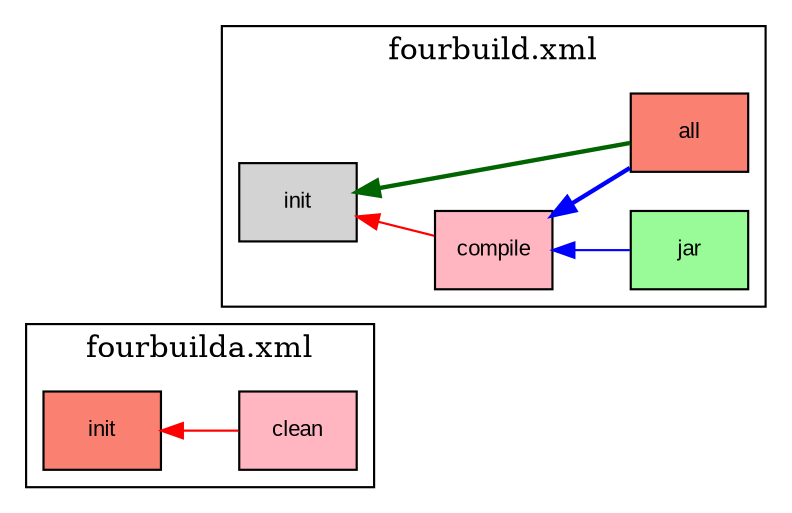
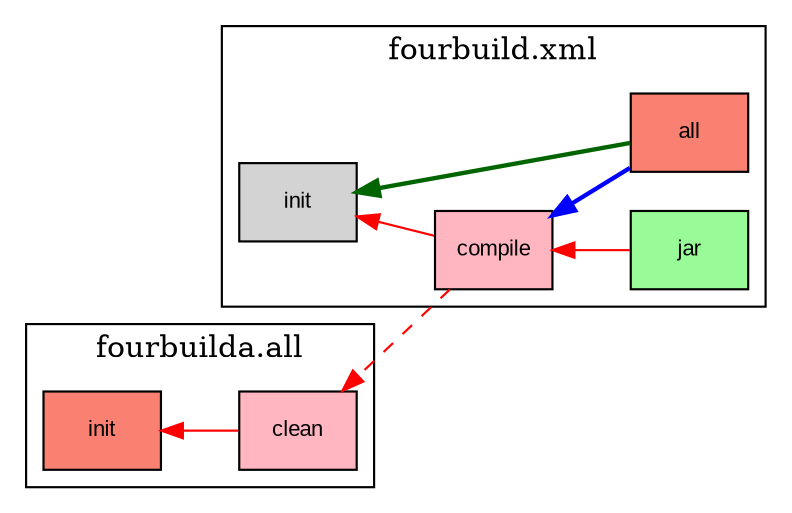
(602, 250) -> (602, 250)
none -> (404, 332)
(200, 349) -> (200, 349)
